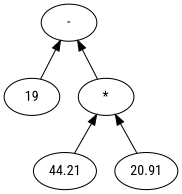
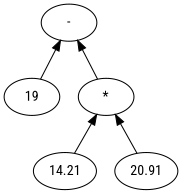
(65, 171) -> (65, 171)
